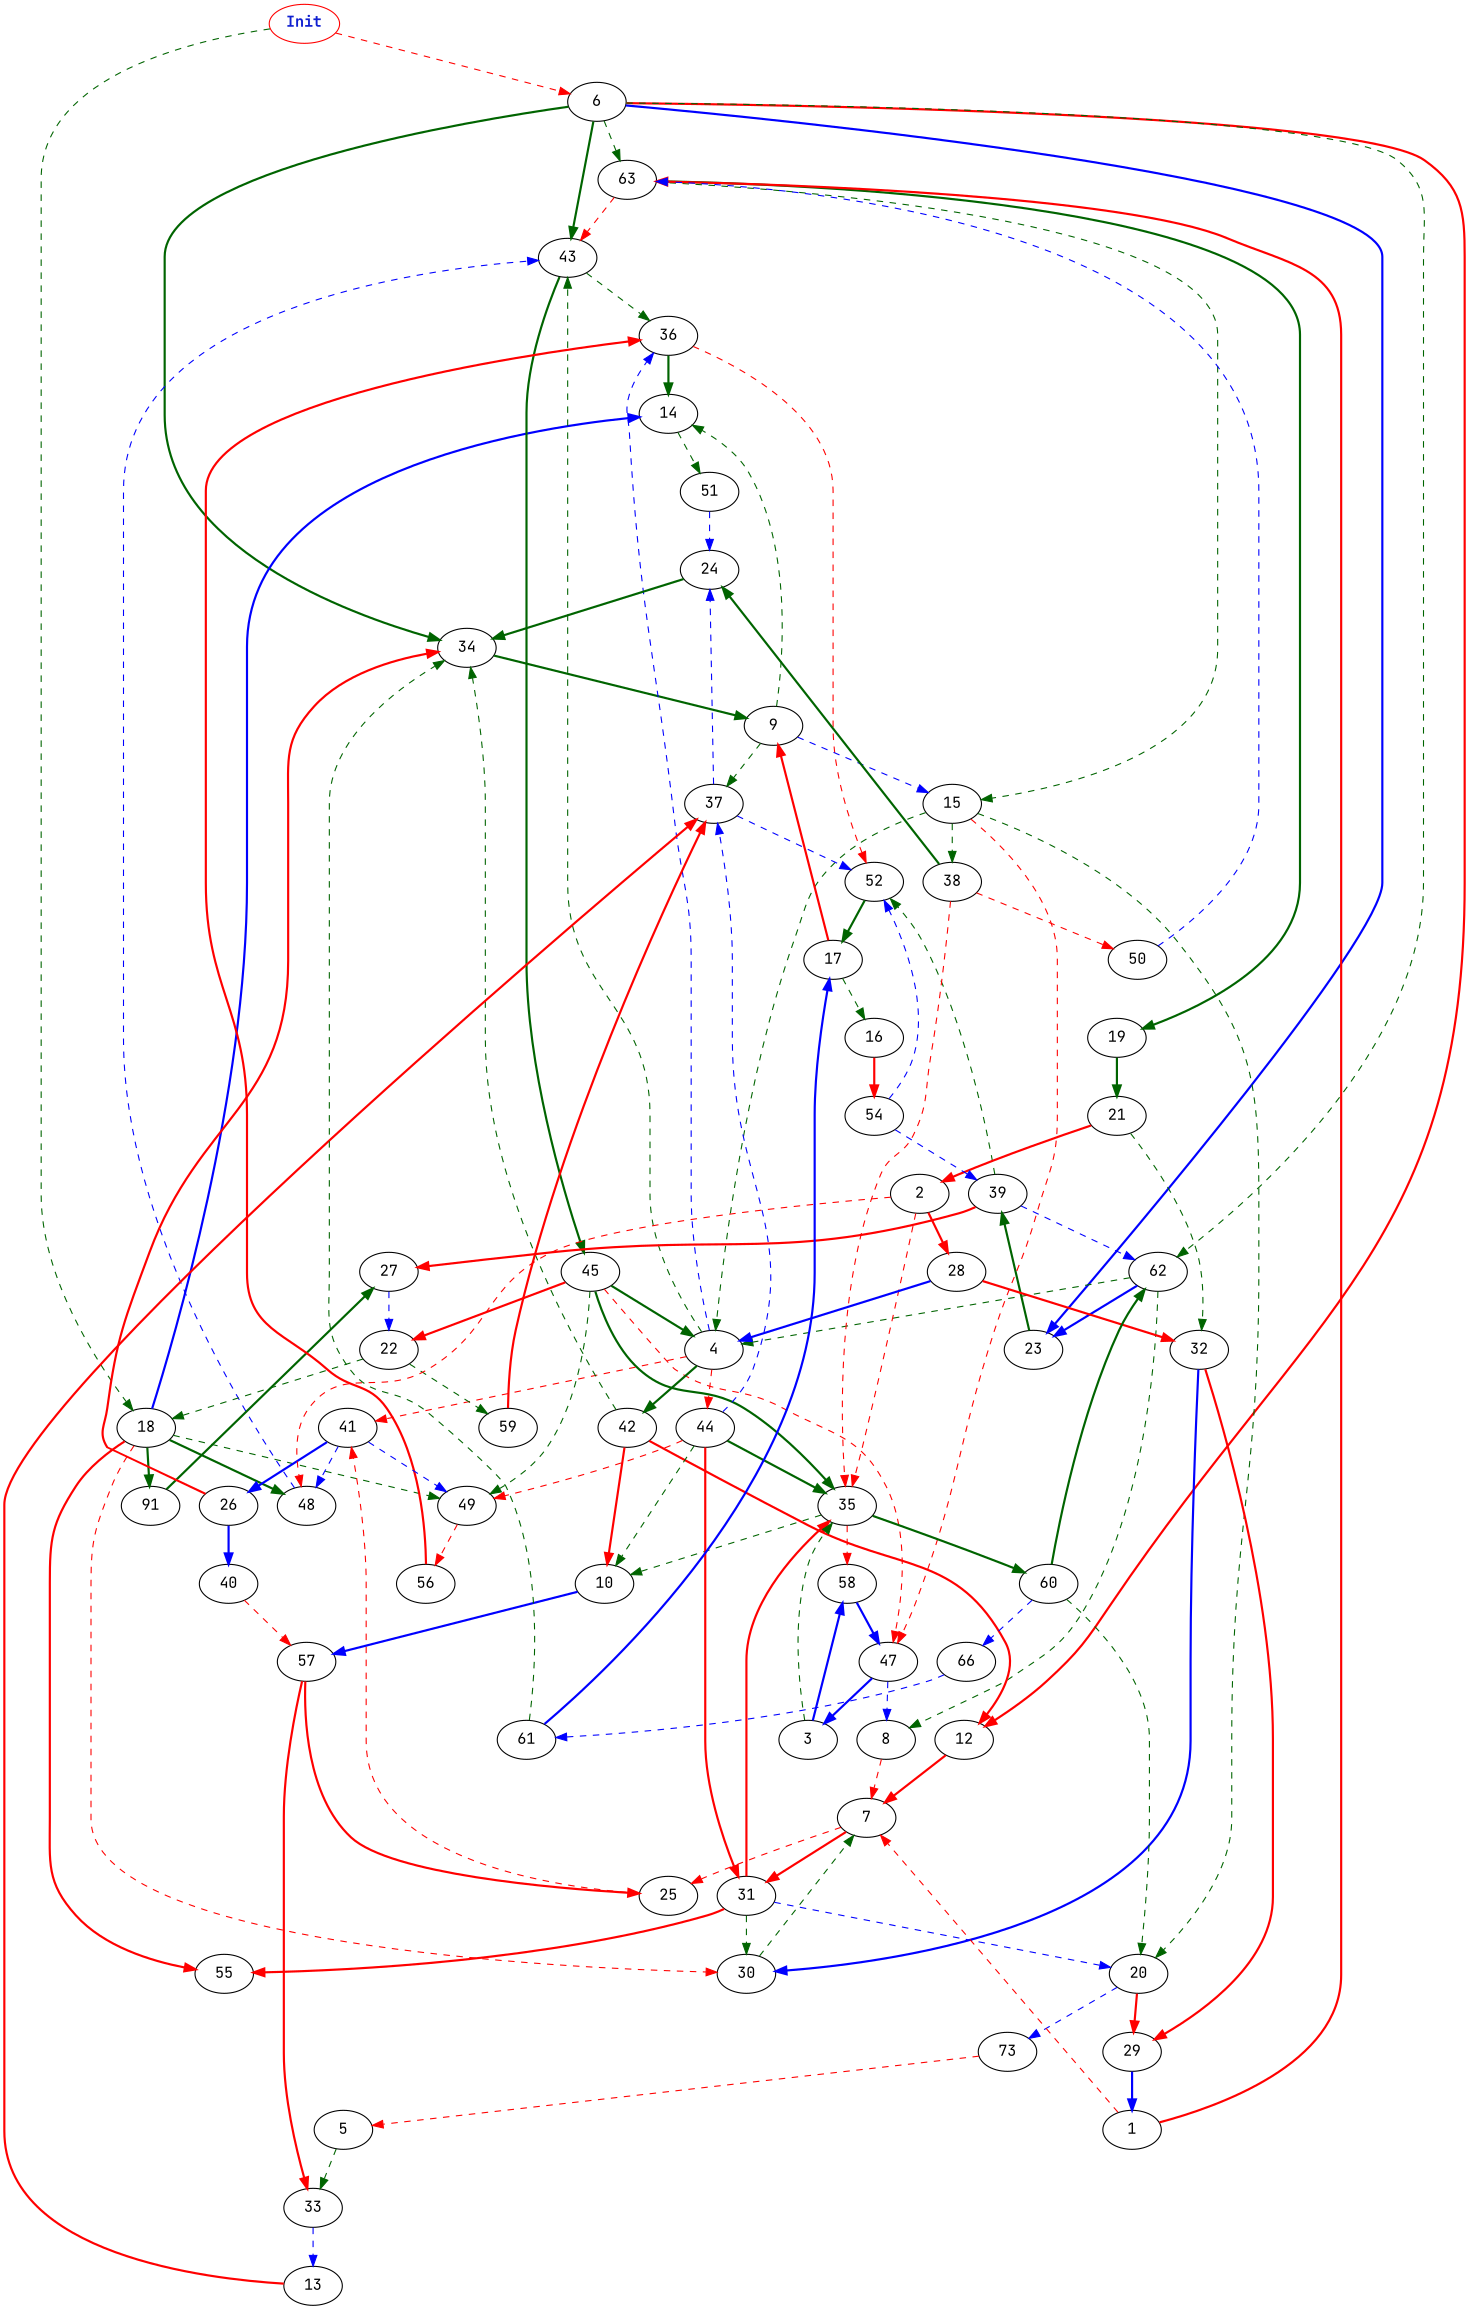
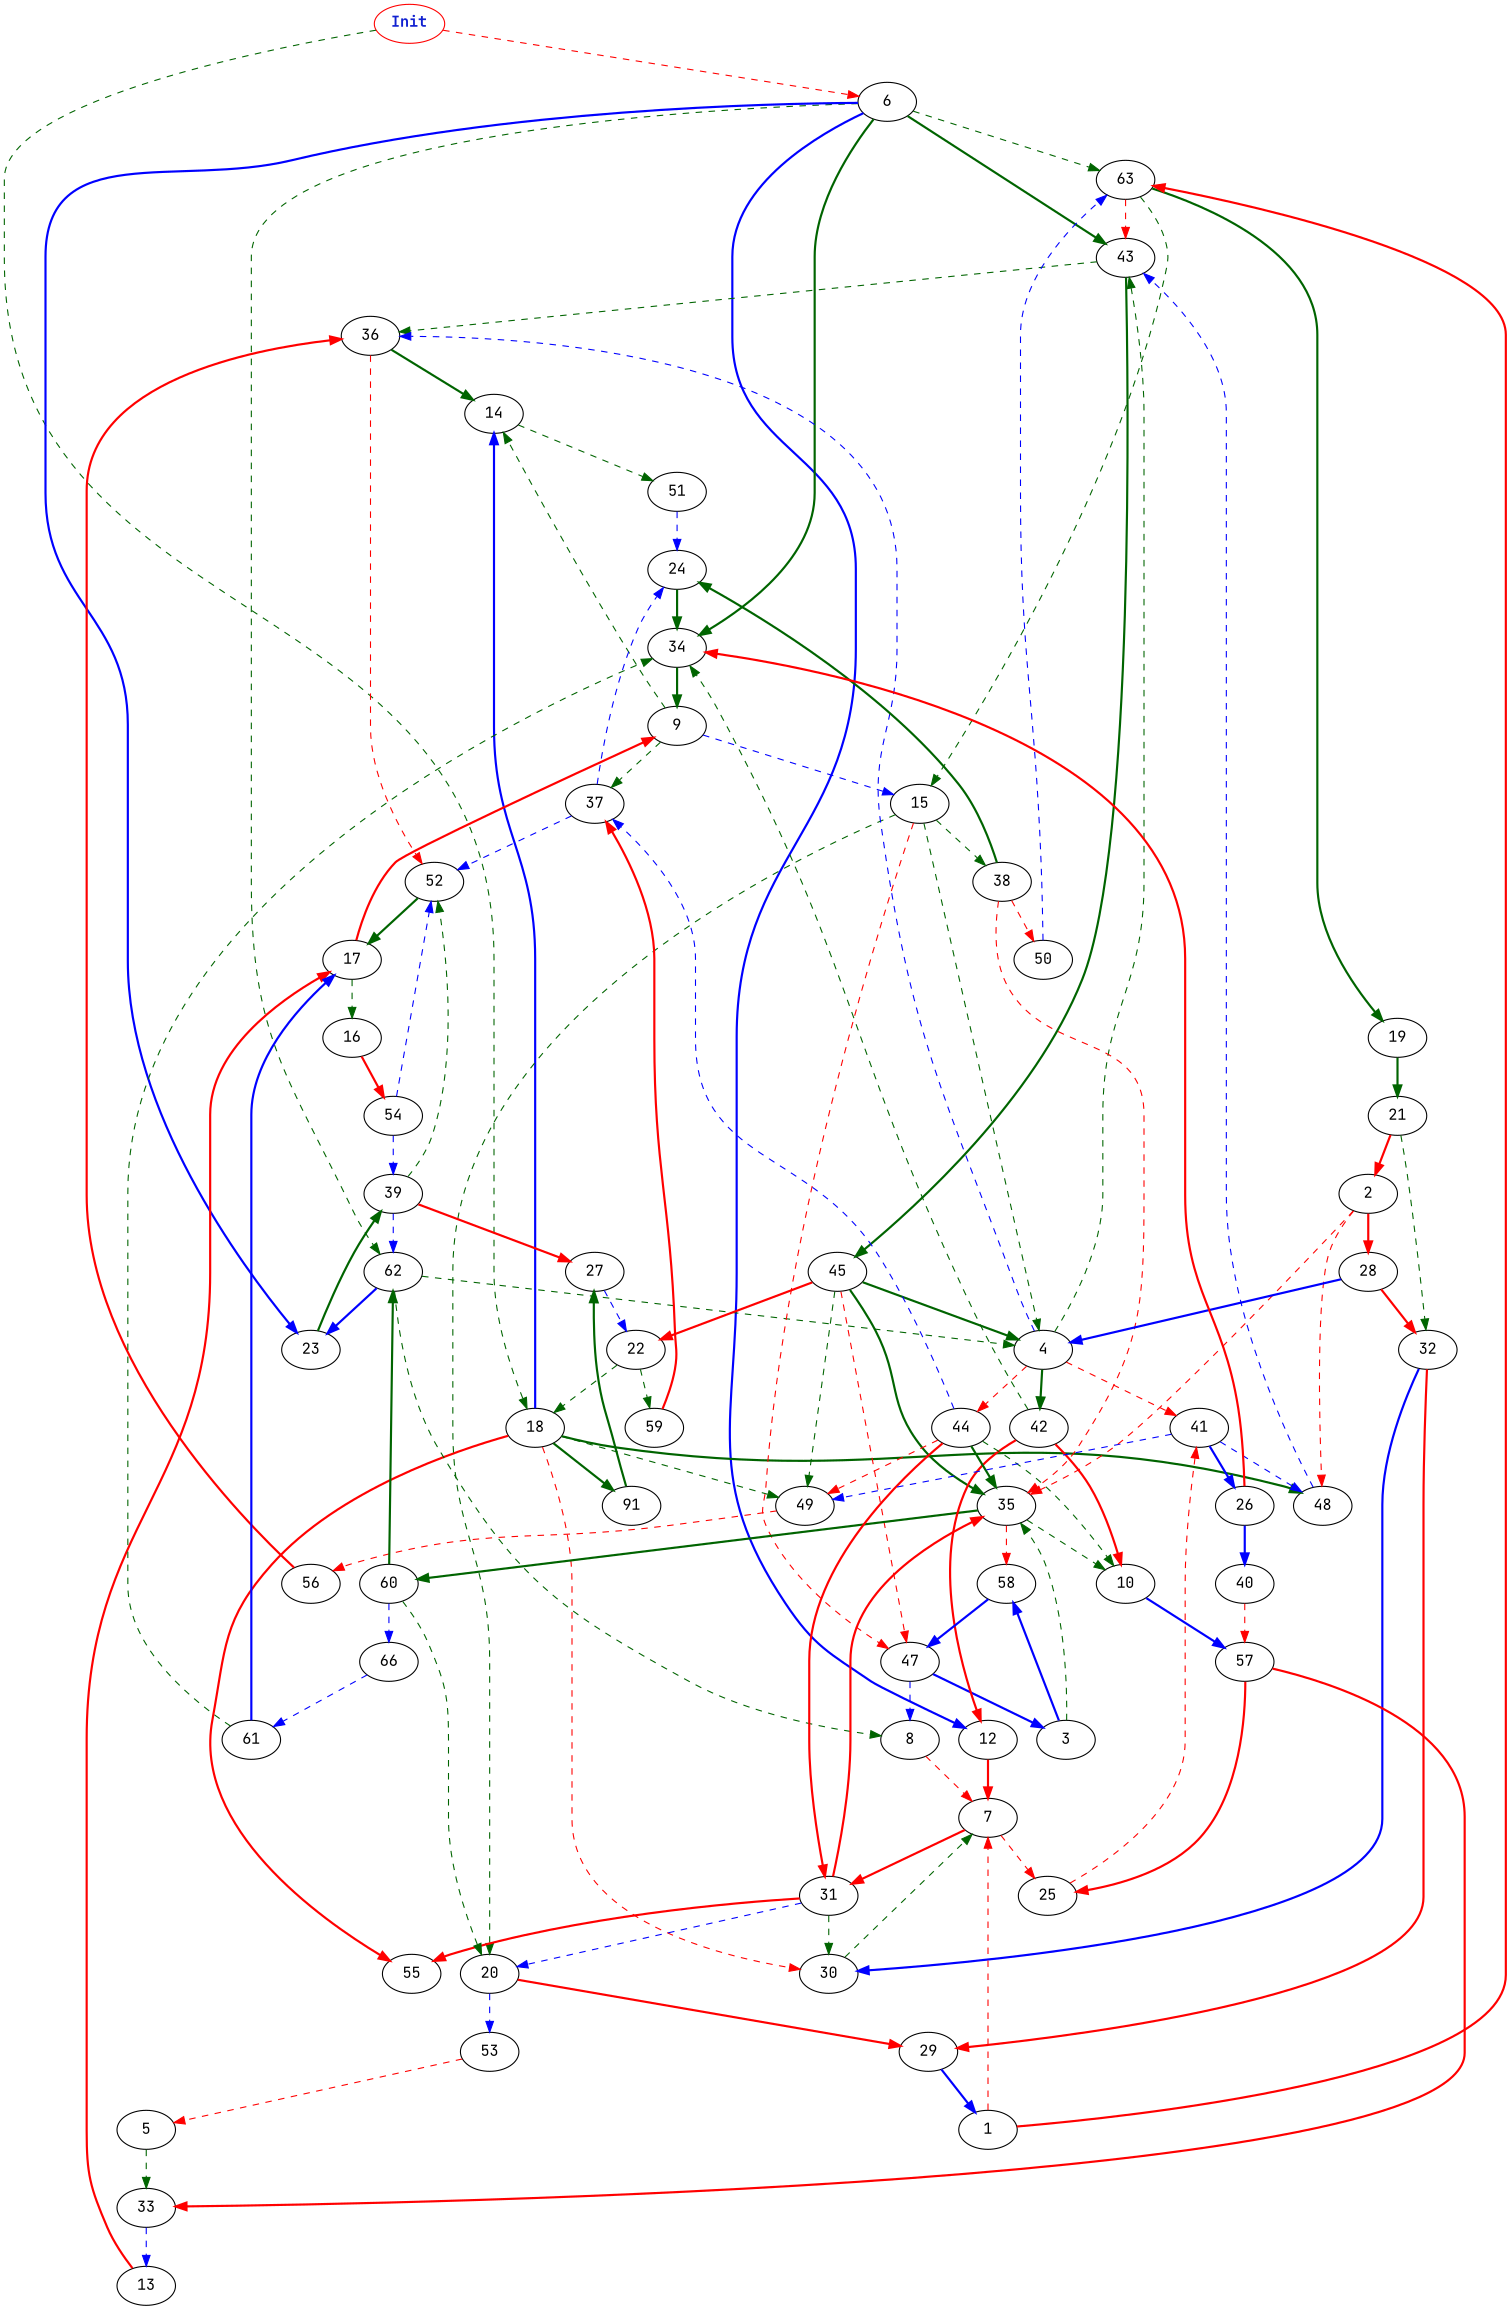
(1465, 608) -> (762, 911)
(4, 1507) -> (109, 1597)
(1007, 2052) -> (490, 2052)
